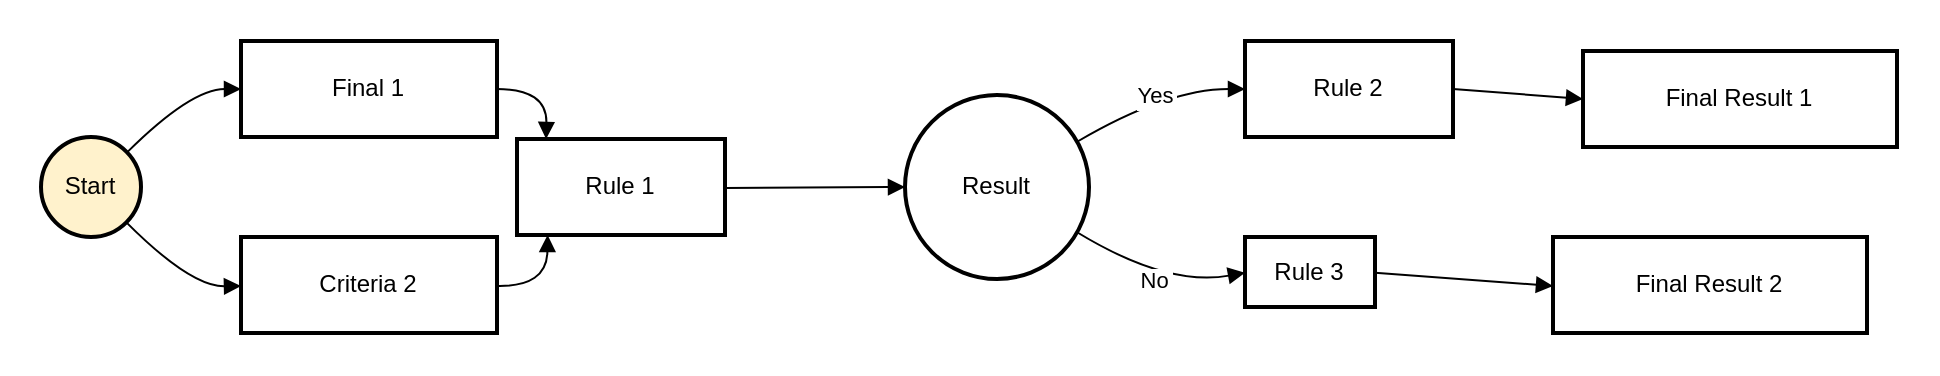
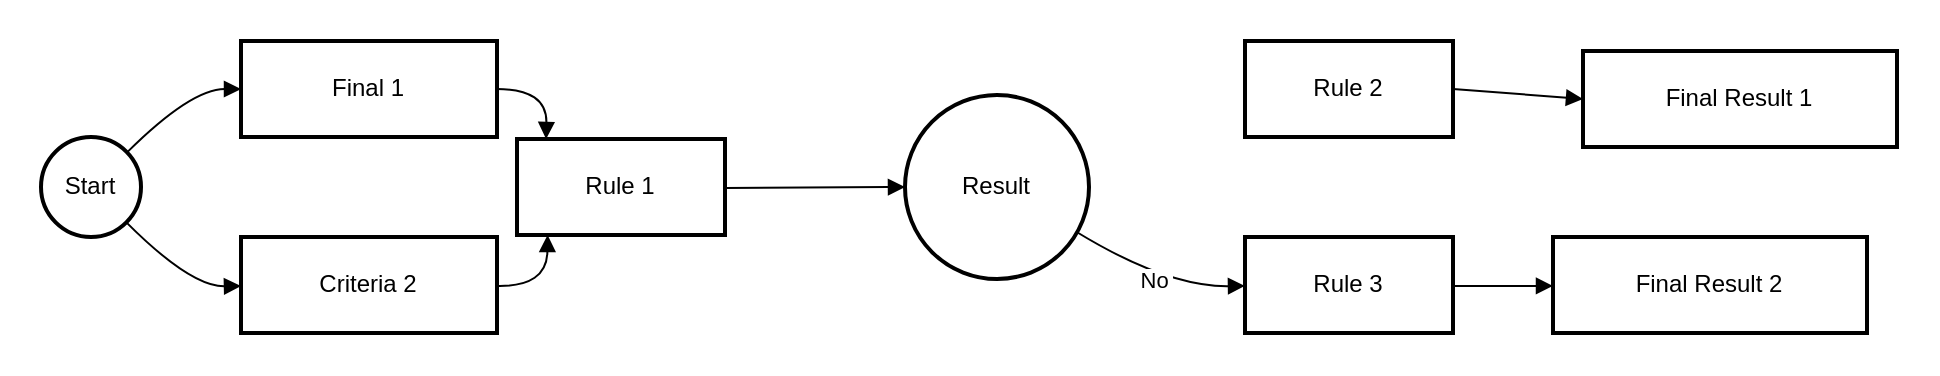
(1191, 93) -> none
(91, 187) -> (91, 187)
(1310, 272) -> (1349, 285)
